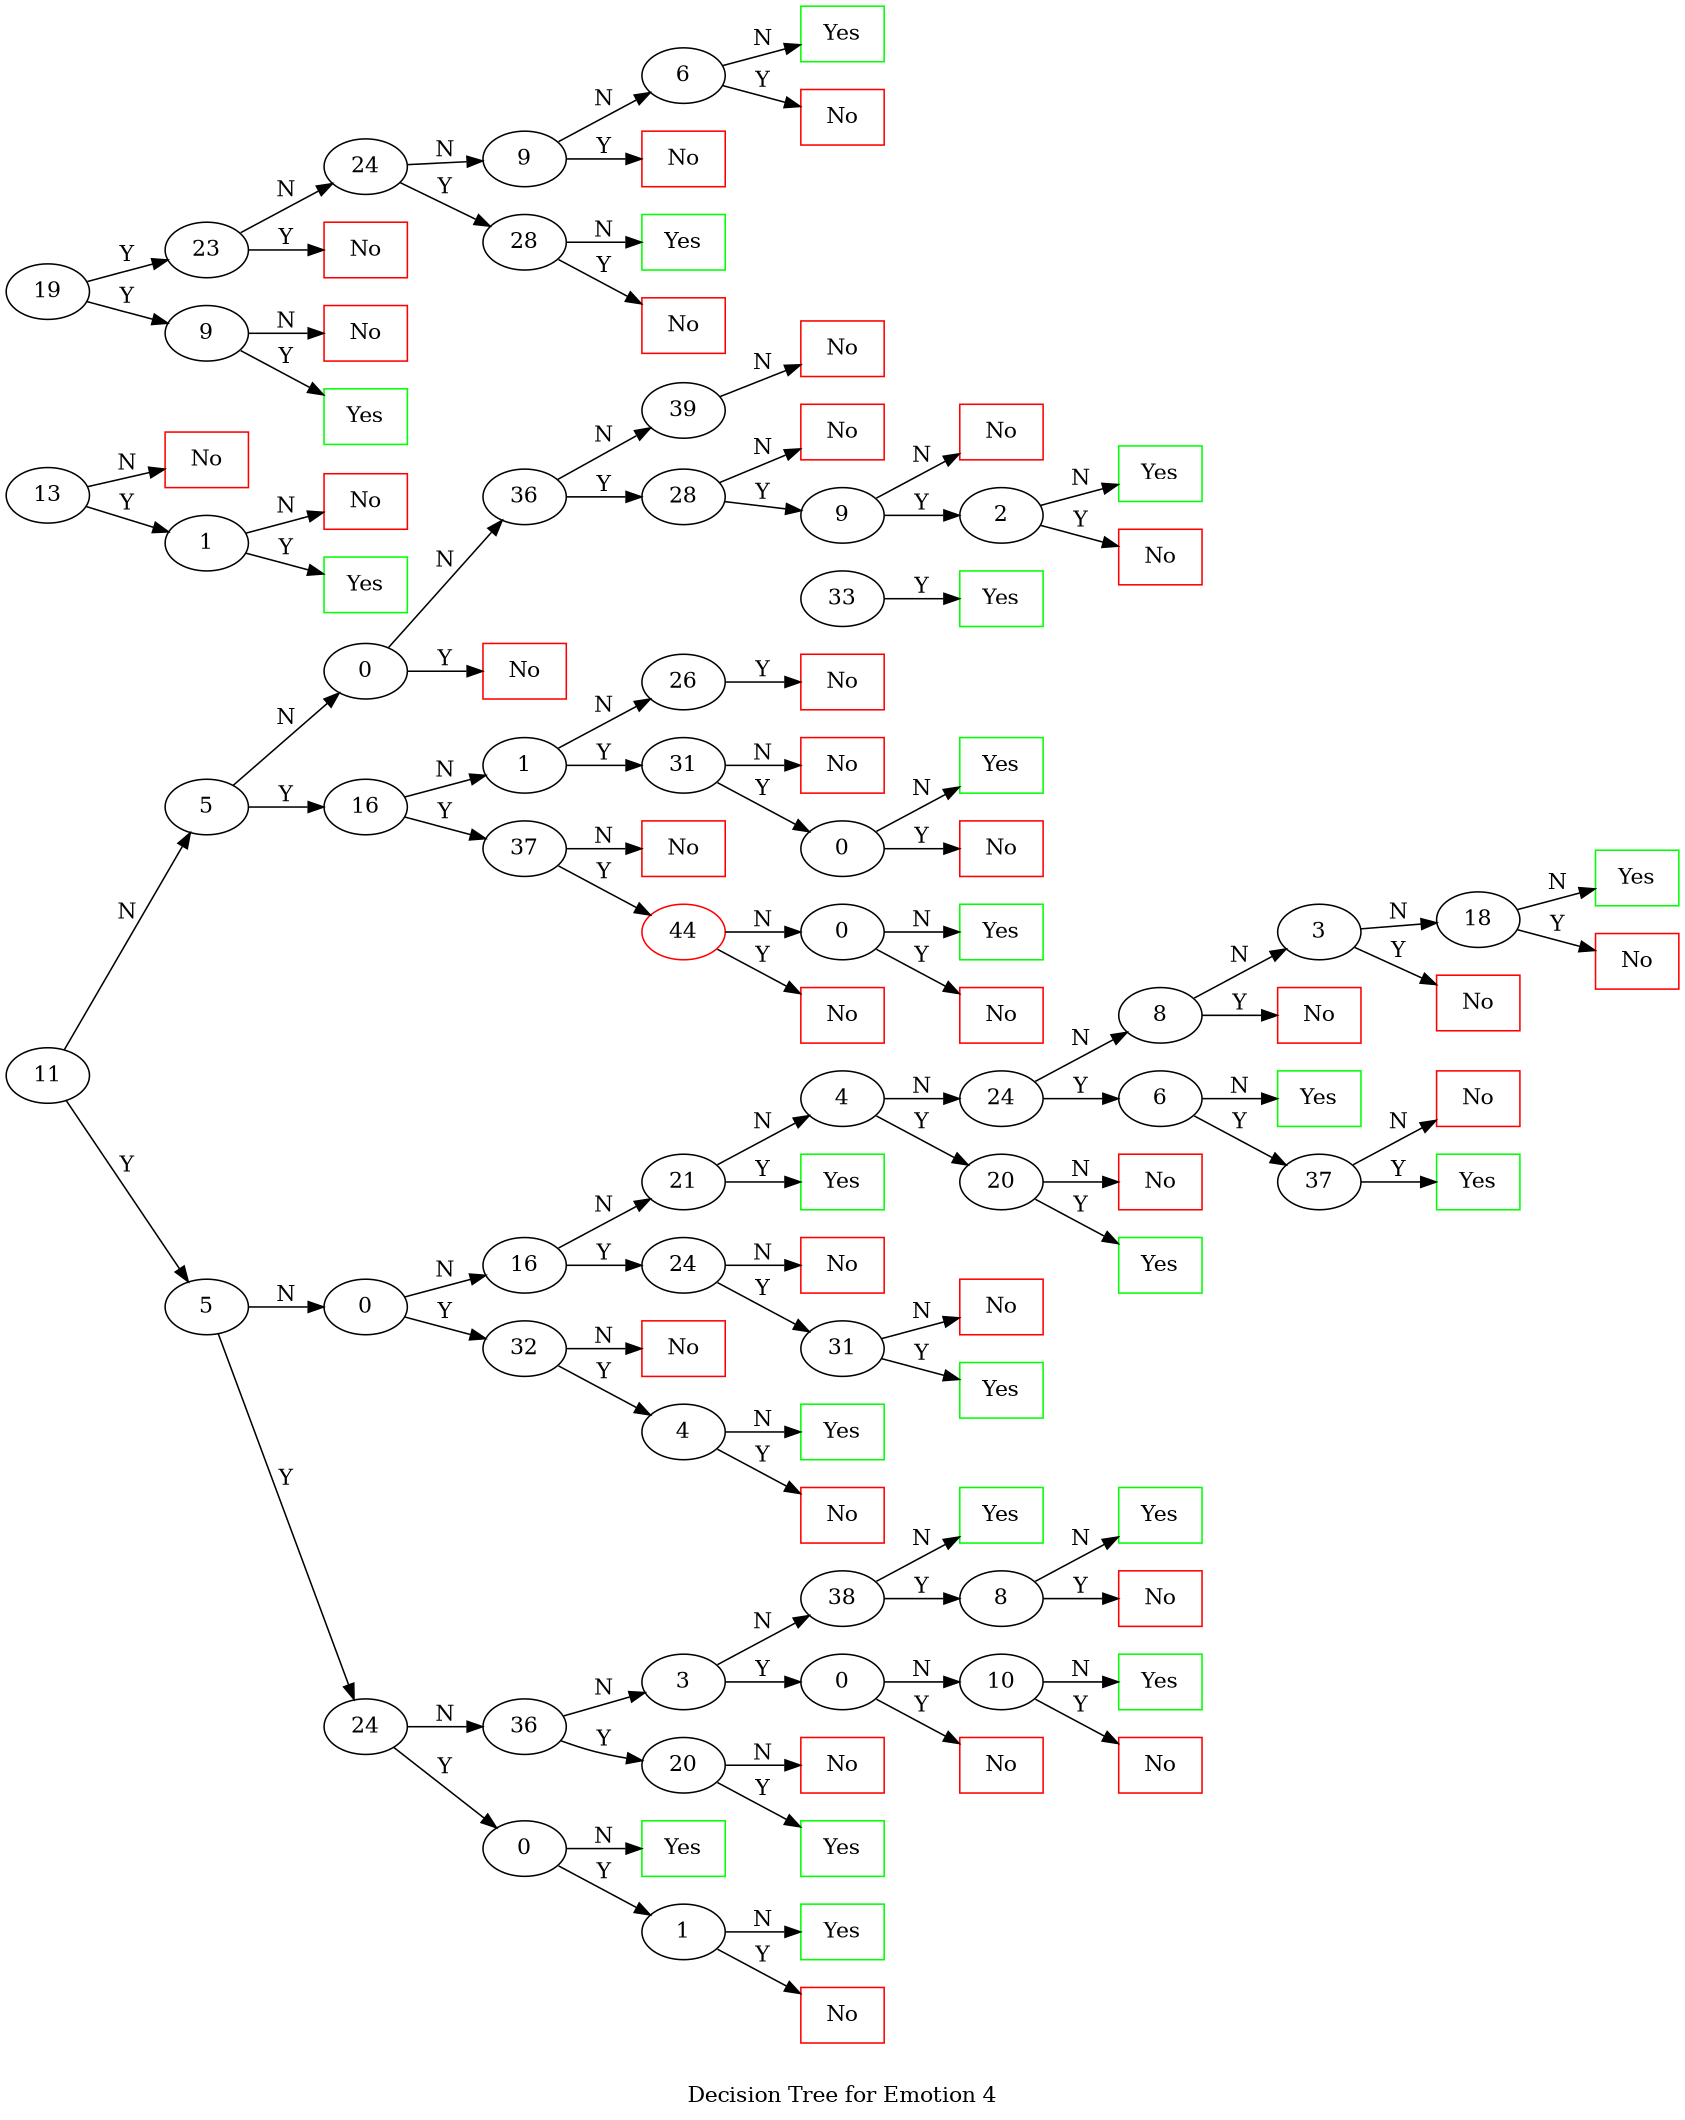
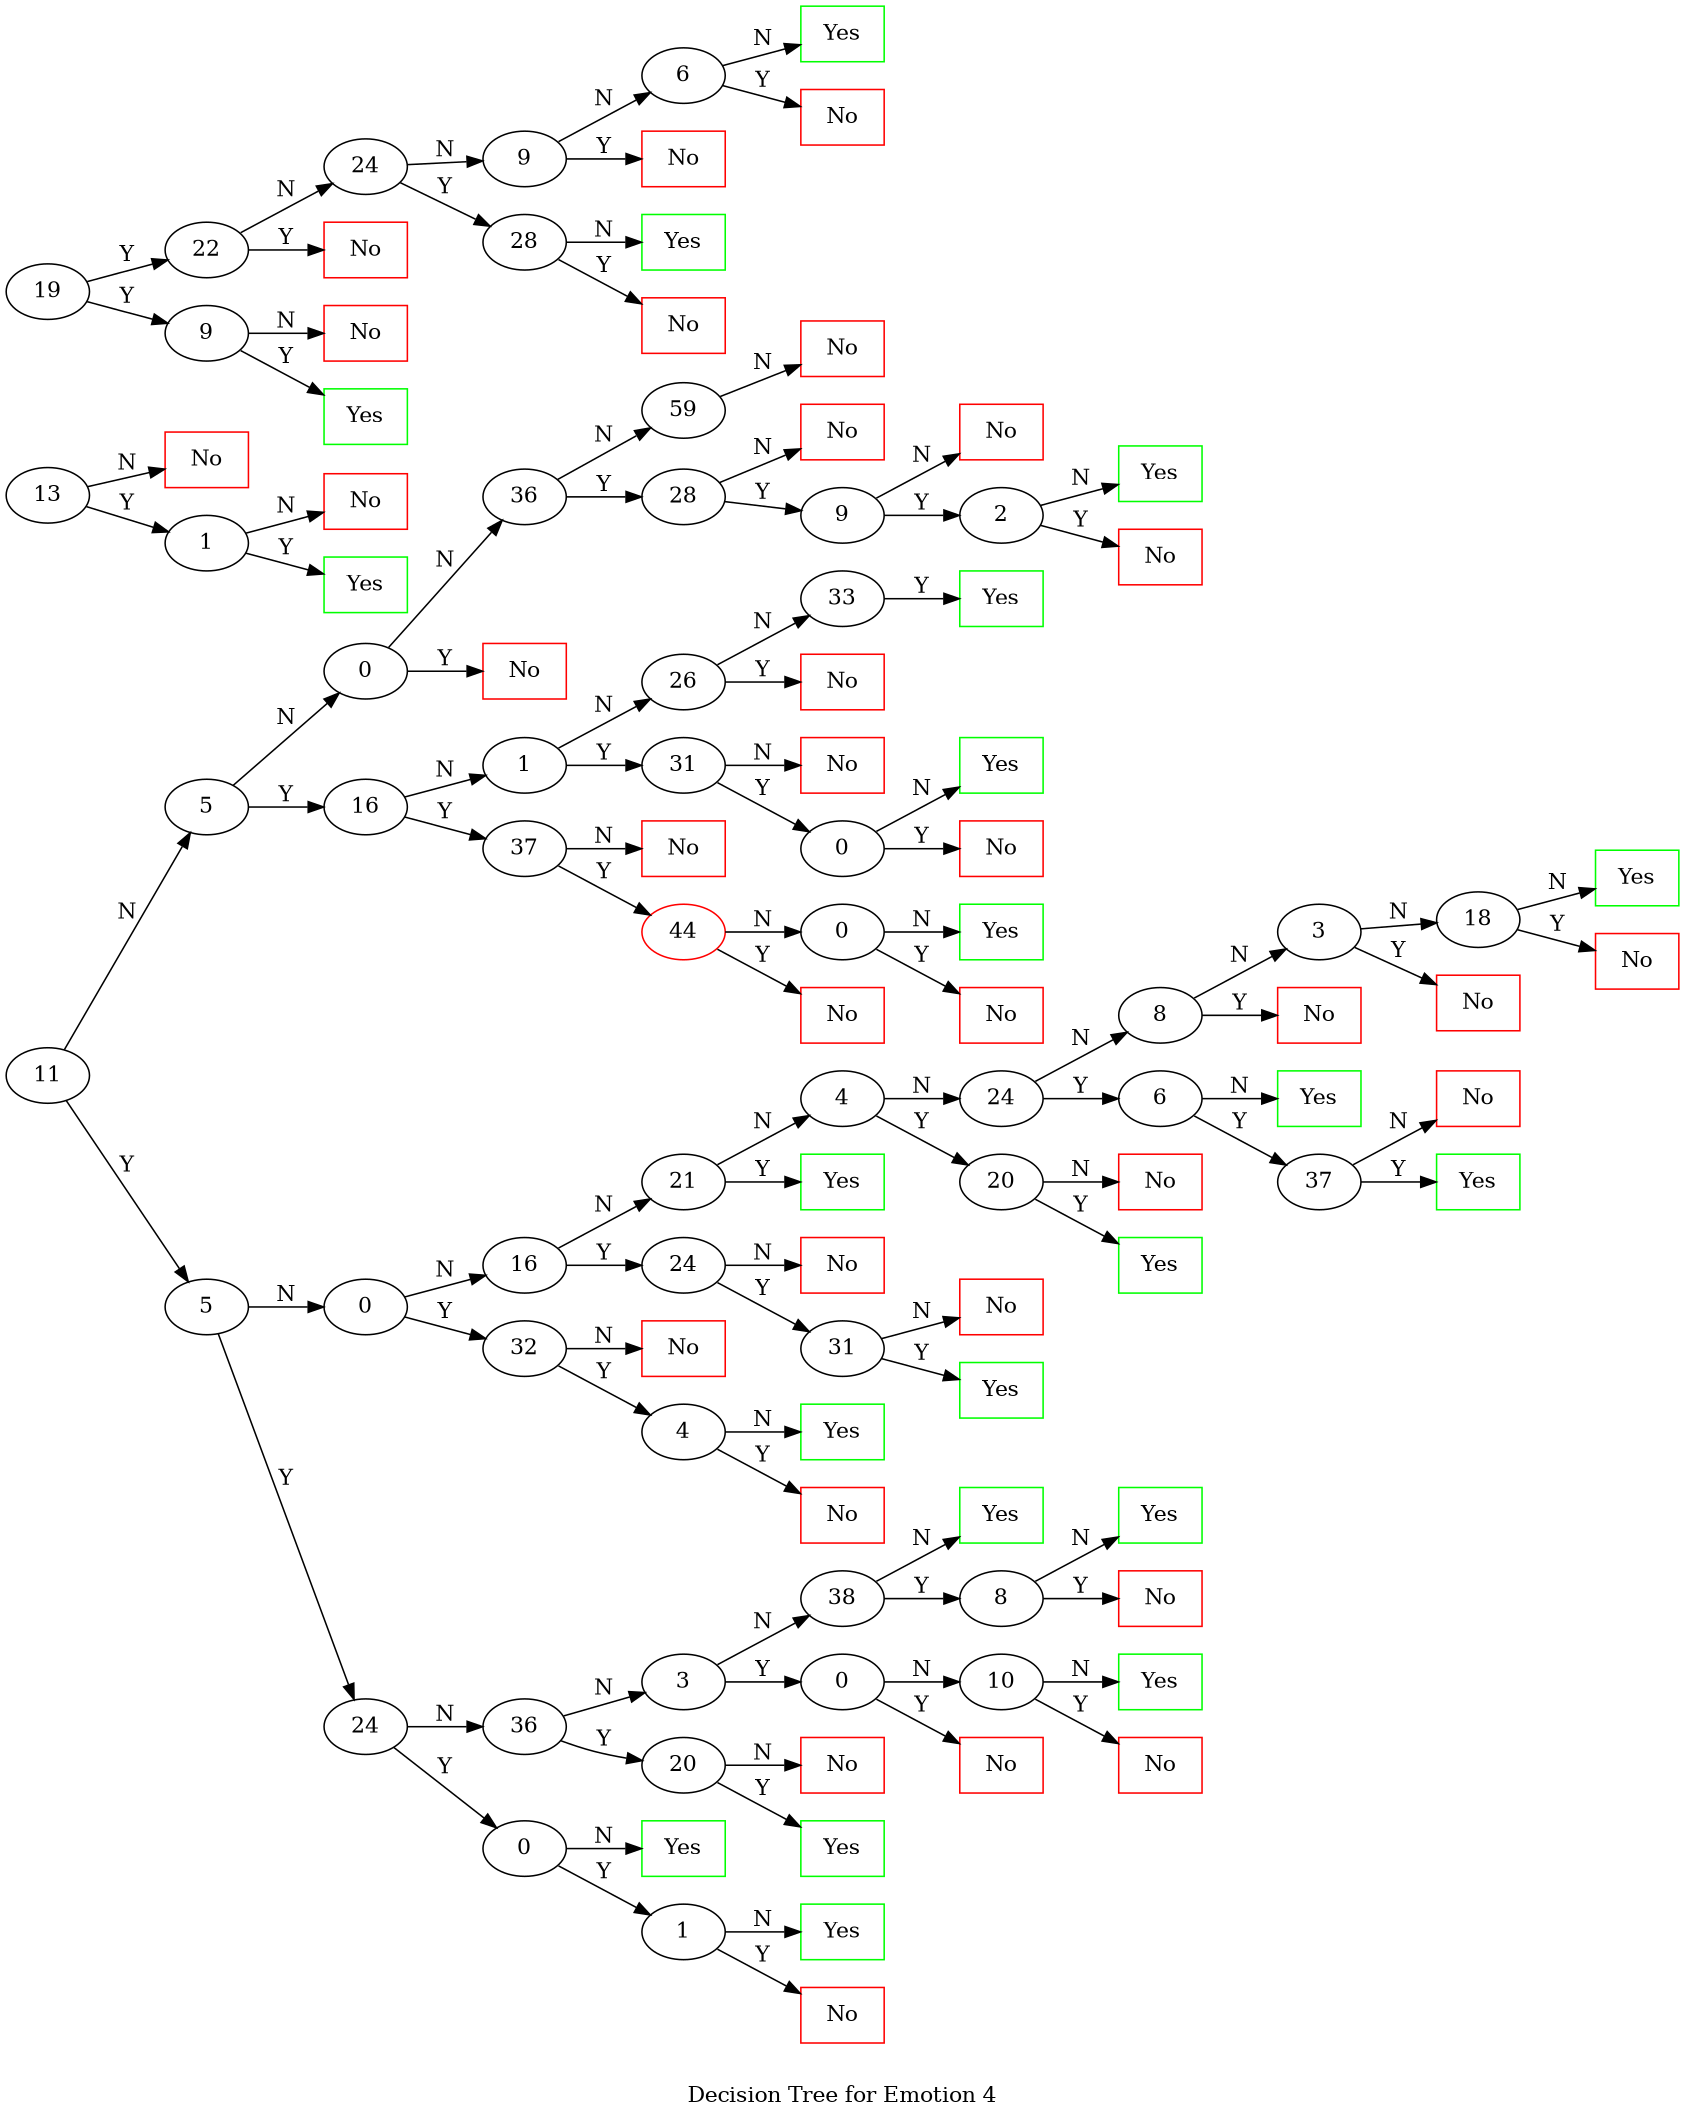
(207, 250) -> (207, 250)
(684, 410) -> (684, 410)
none -> (756, 644)
